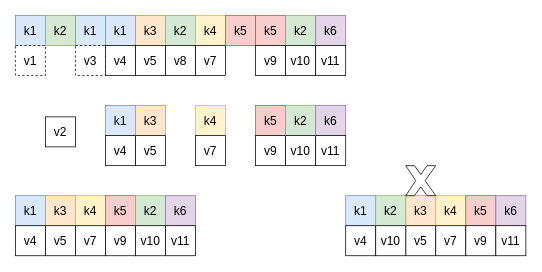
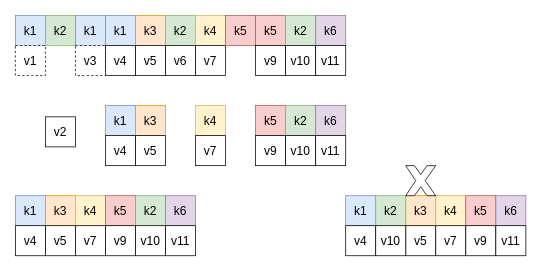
(180, 60) -> (180, 60)
